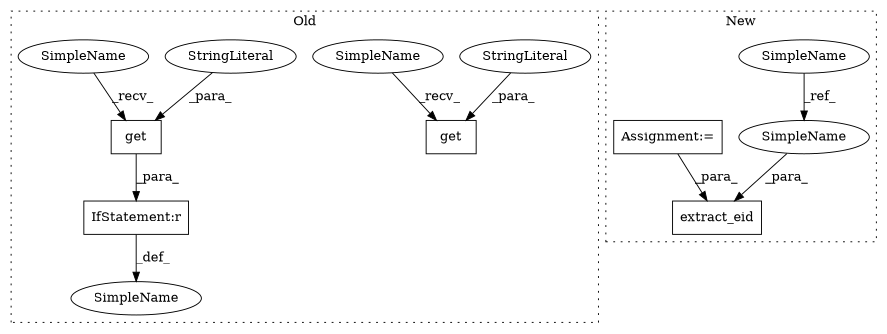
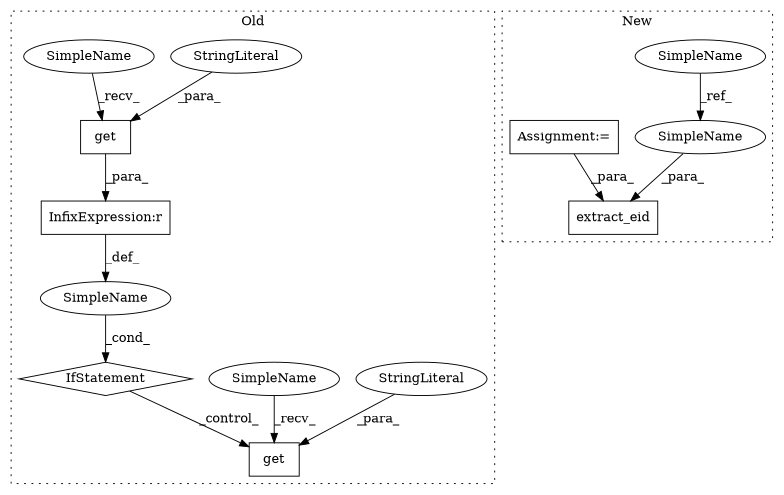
(136, 218) -> (106, 218)
none -> (106, 379)
